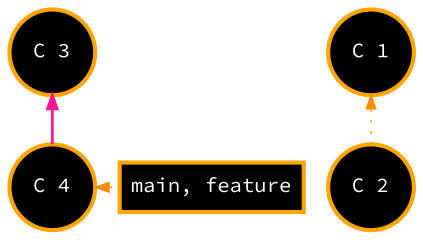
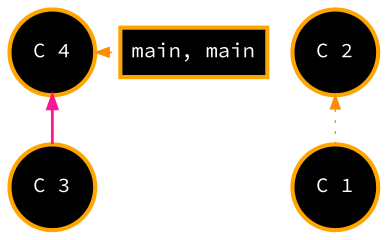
(52, 127) -> (52, 127)
(371, 127) -> (335, 127)
(212, 187) -> (194, 52)
